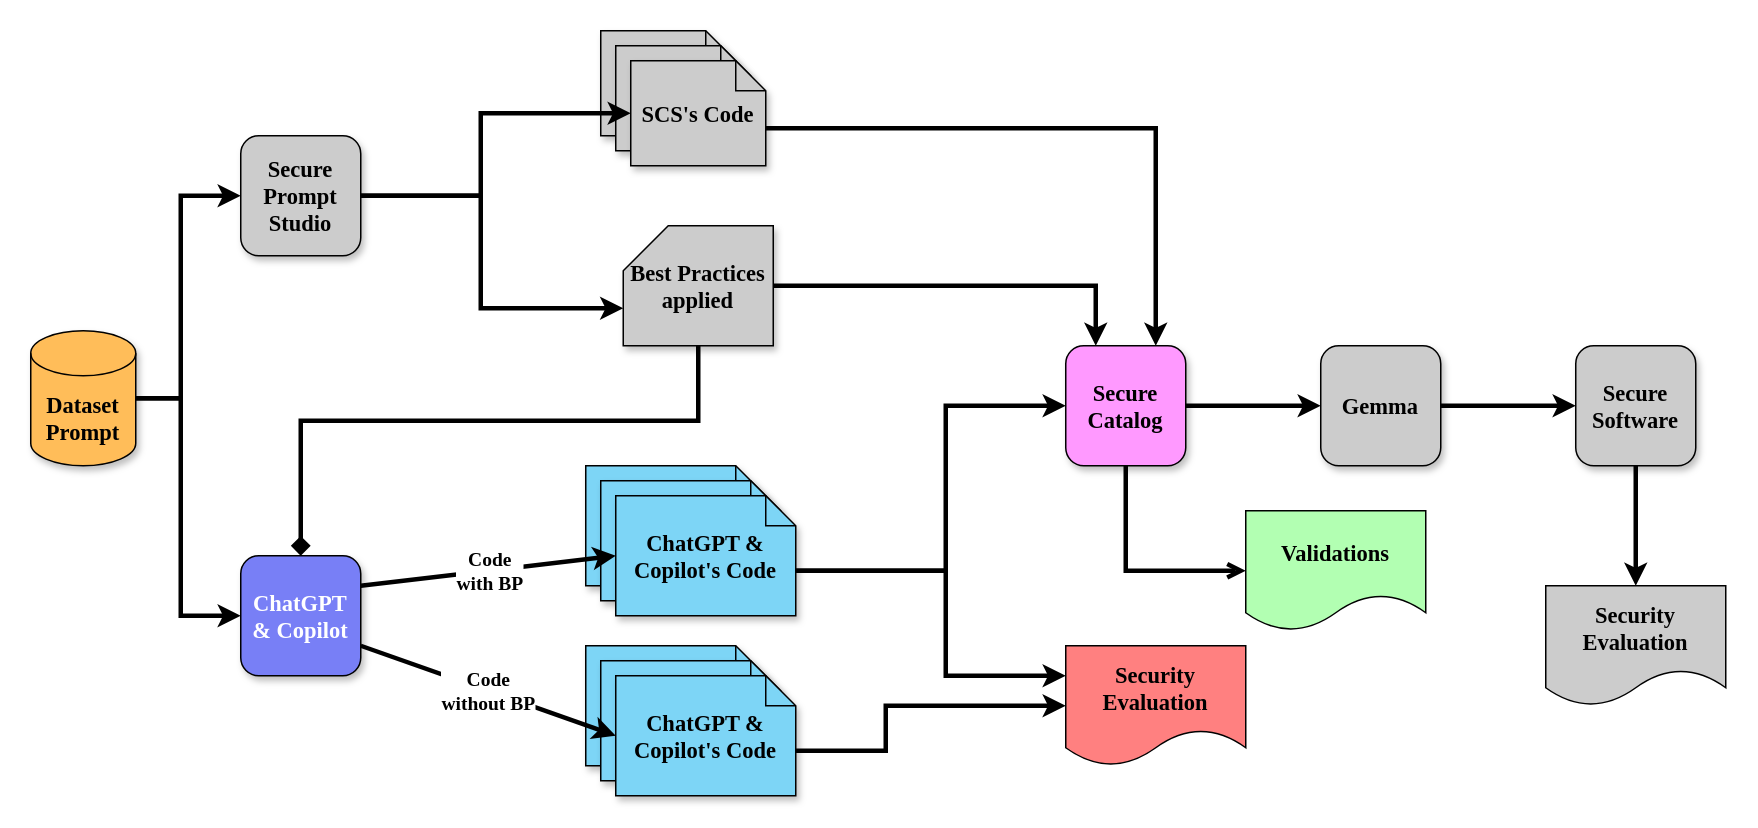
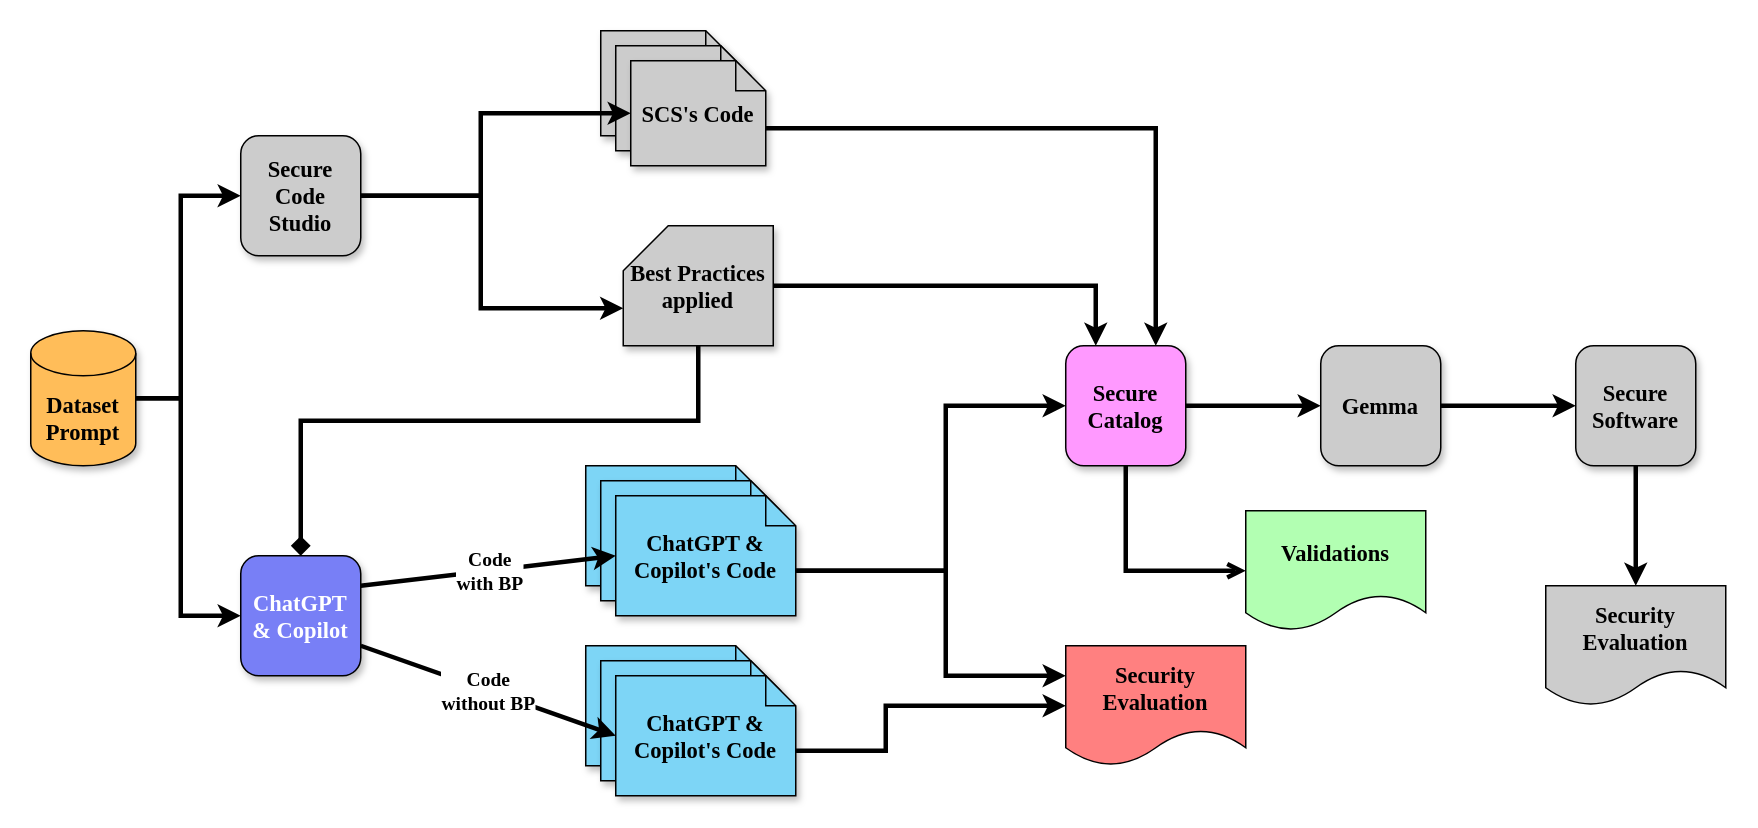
(301, 196) -> (301, 196)
